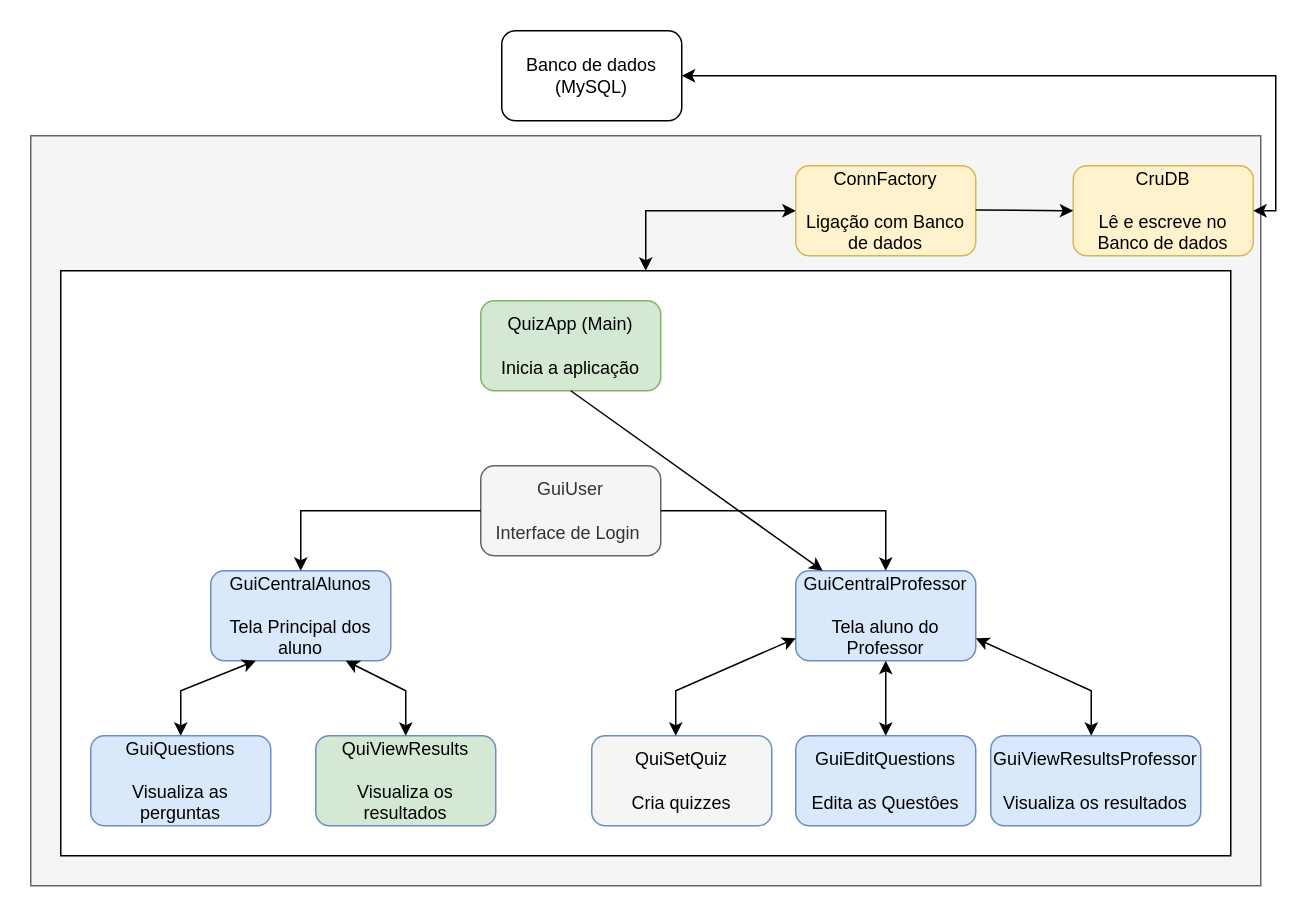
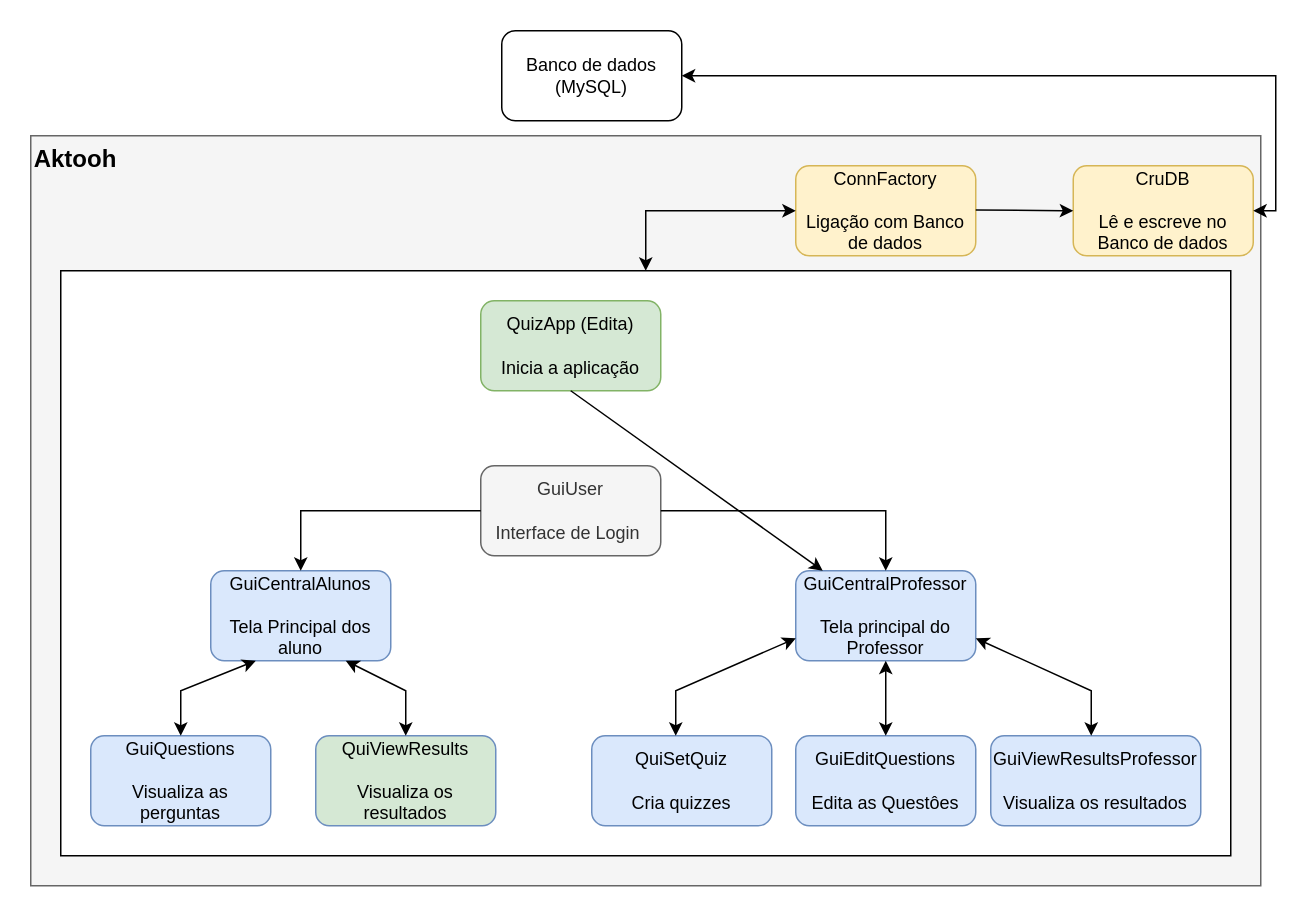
none -> (76, 158)
(571, 346) -> (571, 346)
(886, 616) -> (886, 616)
(682, 781) -> (682, 781)
